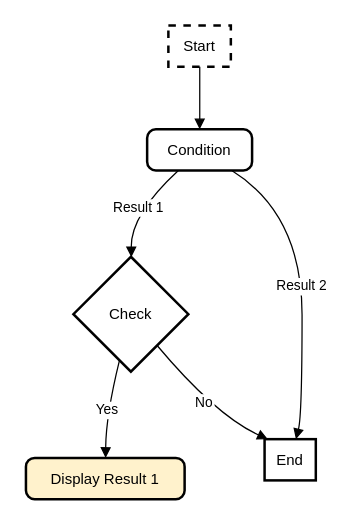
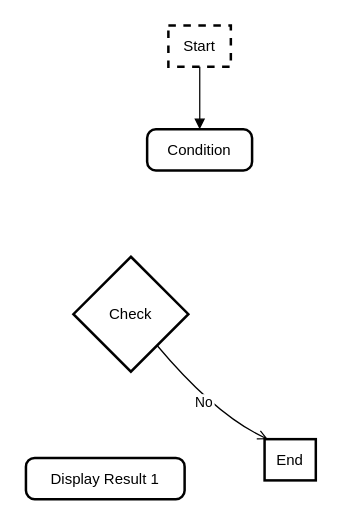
(147, 205) -> none
(300, 288) -> none
(110, 403) -> none
(234, 421) -> (237, 422)
(105, 479) -> (105, 479)
